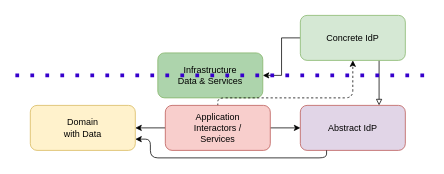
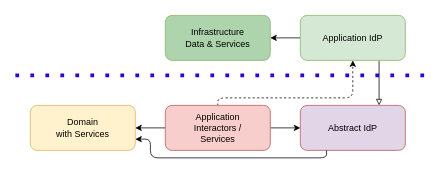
(353, 38) -> (353, 38)
(210, 75) -> (218, 38)
(83, 128) -> (83, 128)
